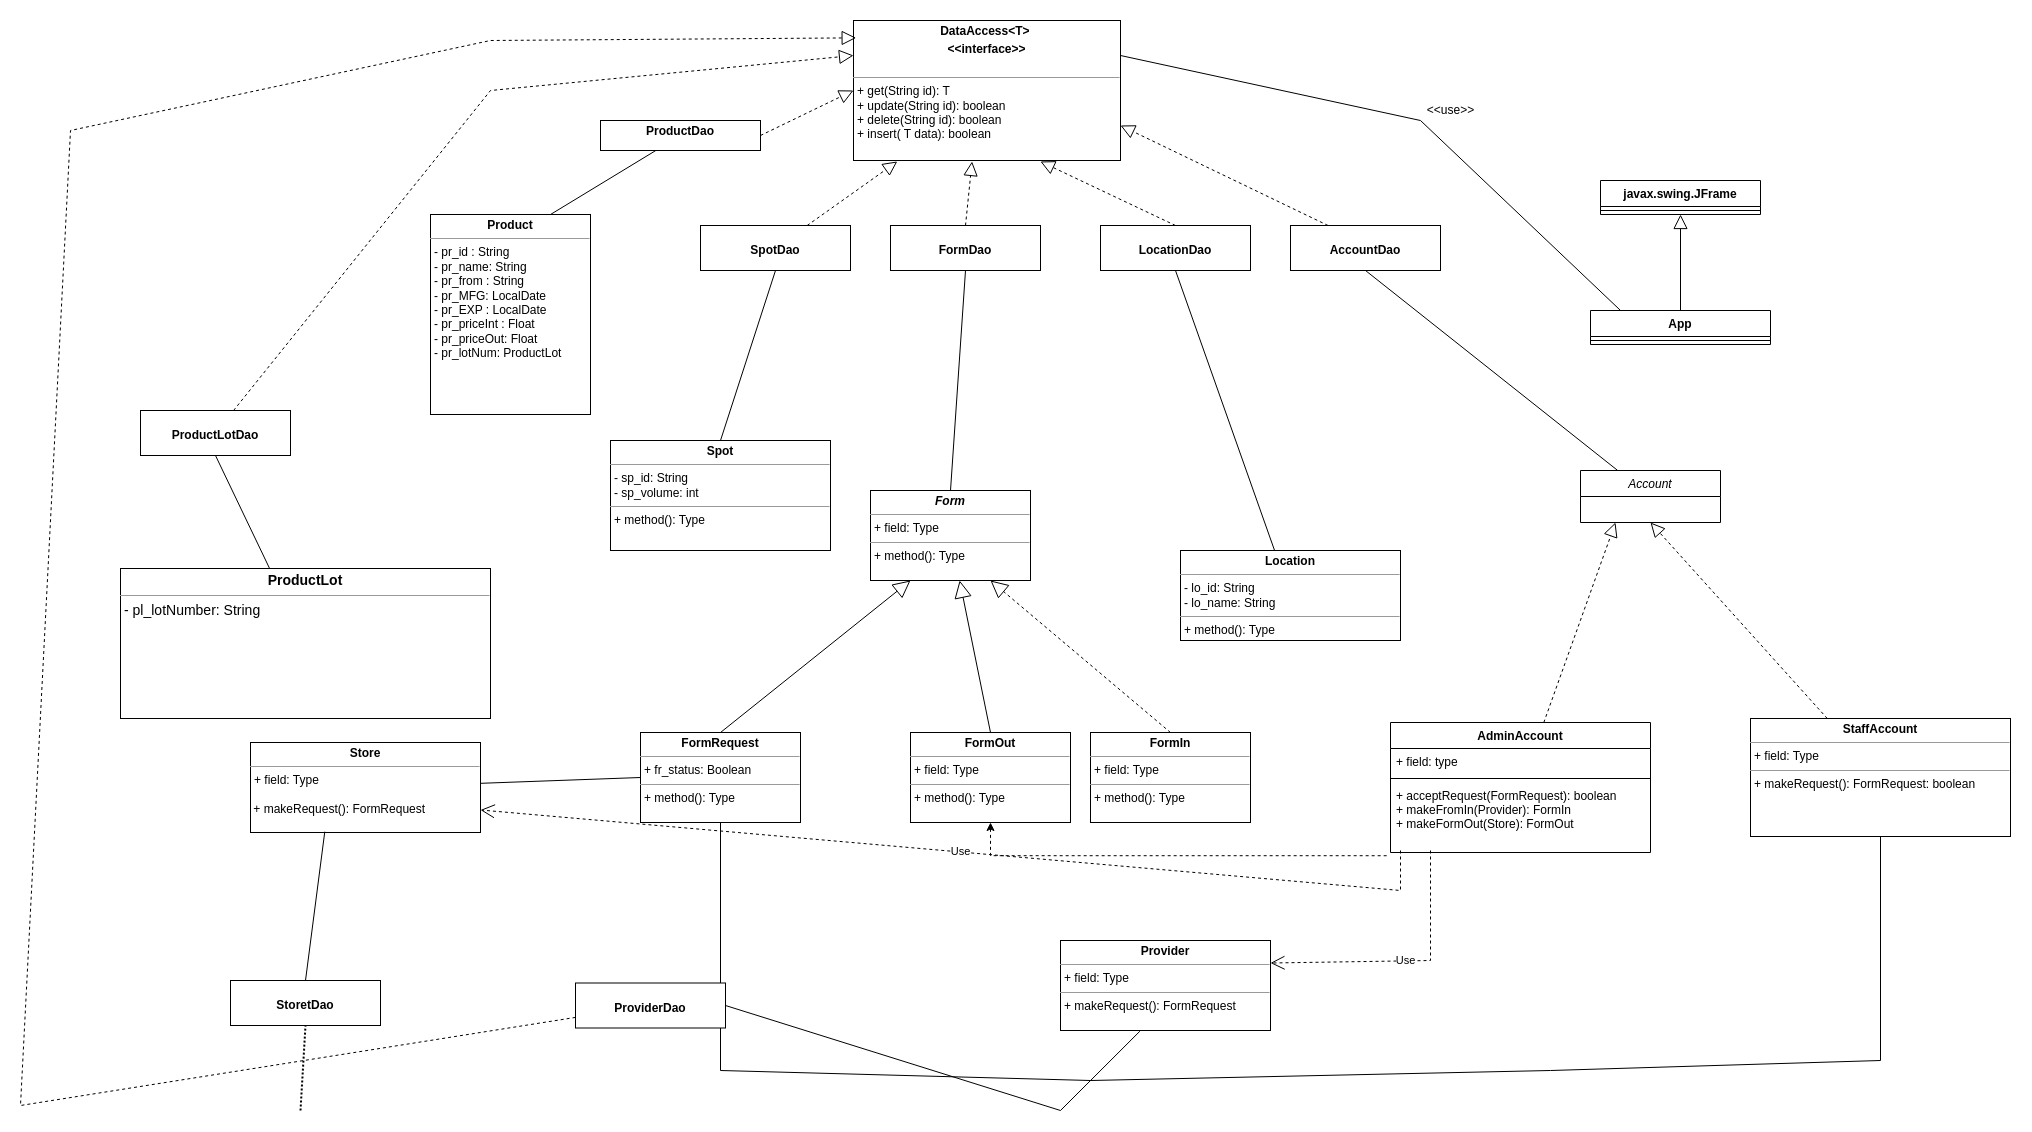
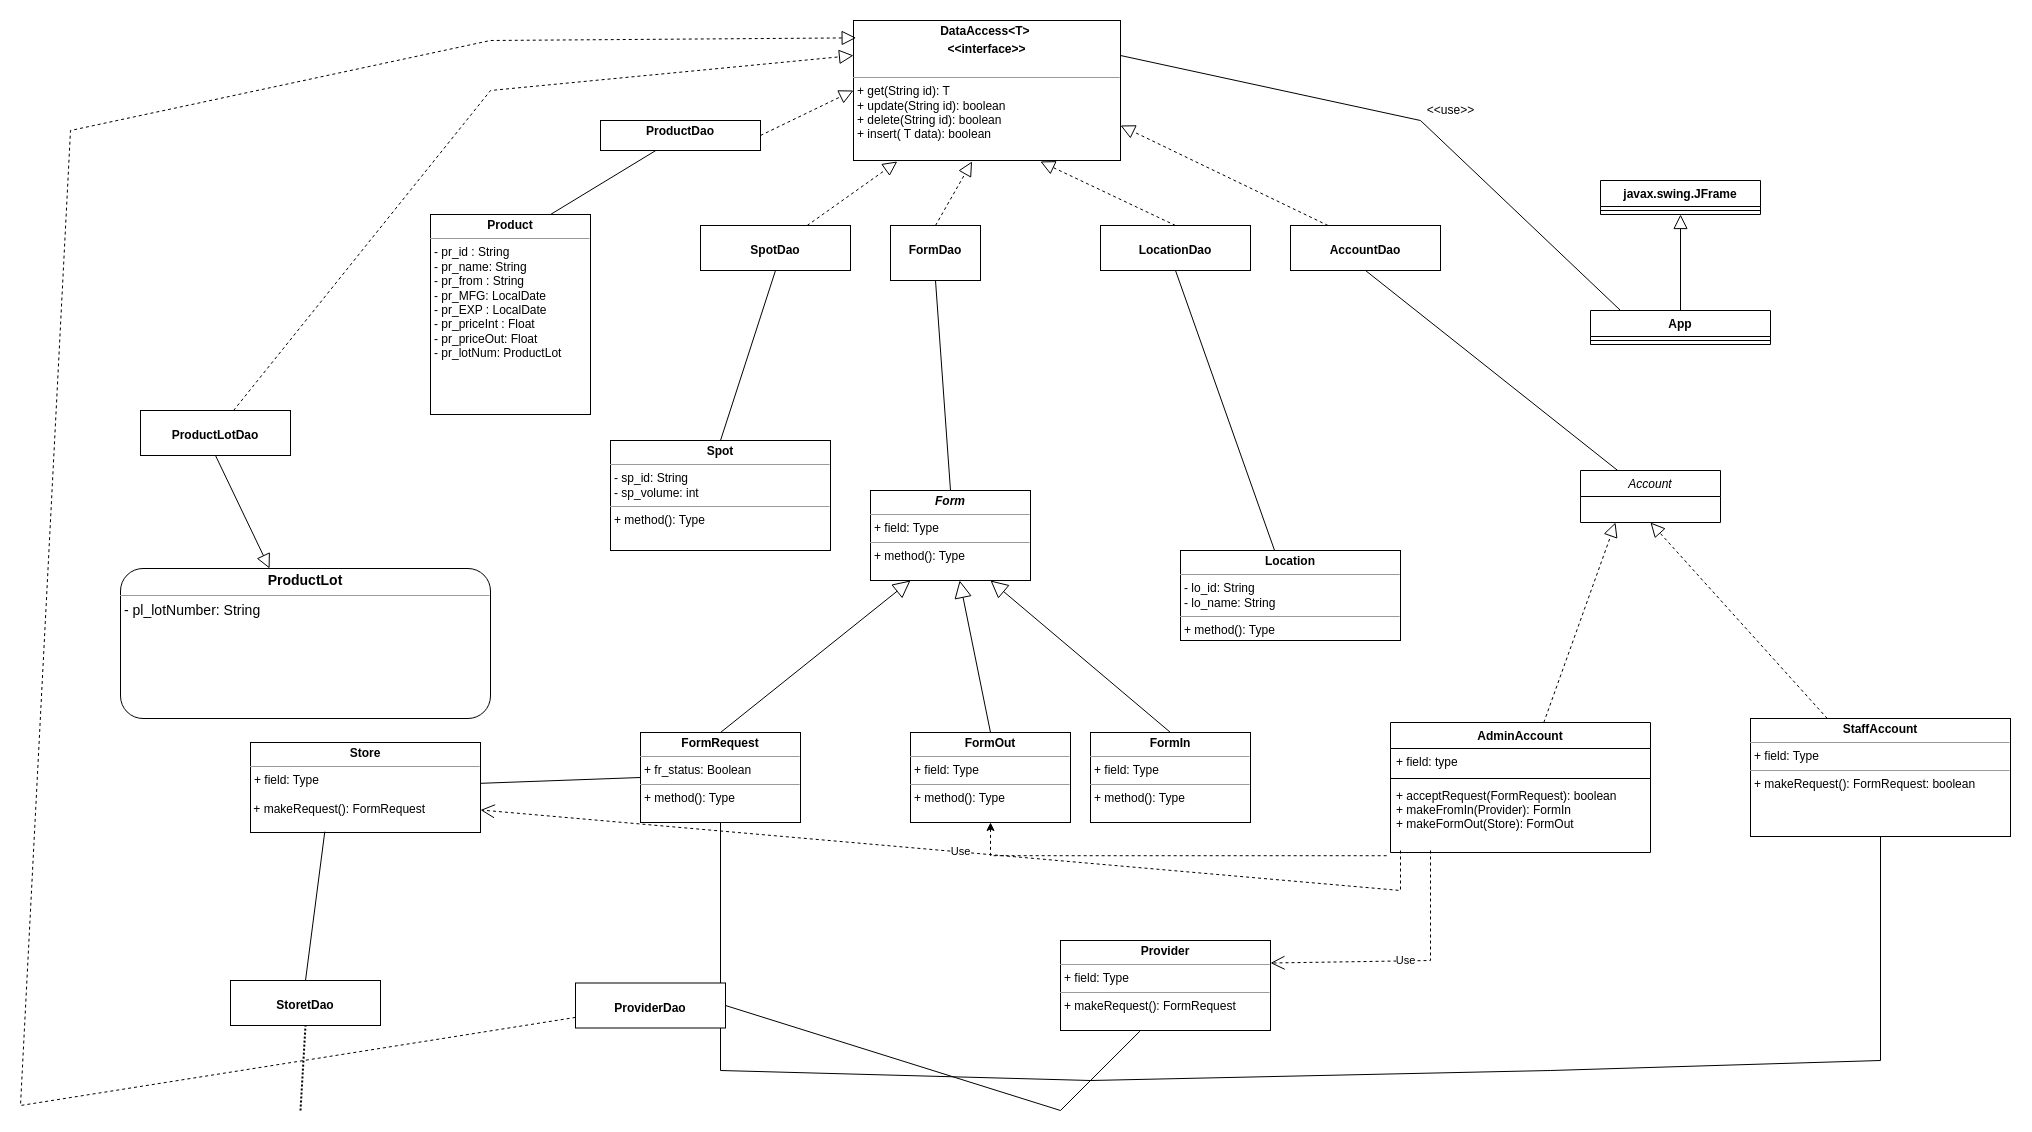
(966, 248) -> (936, 253)
(266, 560) -> (263, 554)
(306, 644) -> (306, 644)
(1086, 661) -> (1086, 661)
